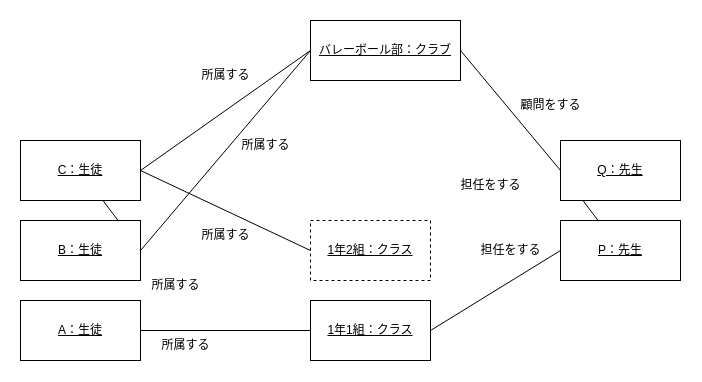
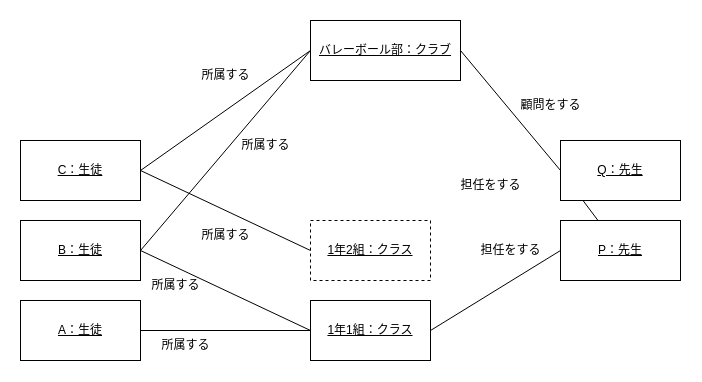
(111, 211) -> (224, 290)
